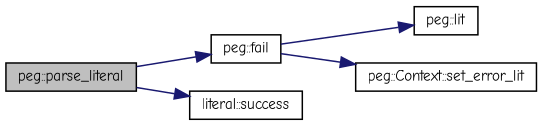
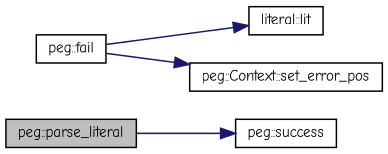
(446, 21) -> (286, 21)
(166, 62) -> none
(446, 77) -> (286, 77)
(246, 105) -> (286, 133)
